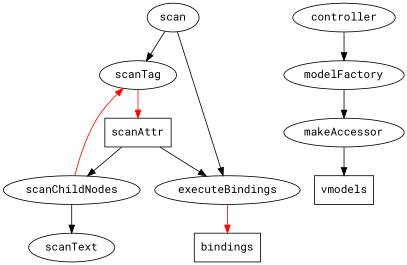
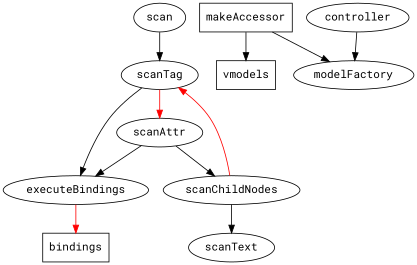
(199, 100) -> (106, 123)
(344, 100) -> (297, 45)
(138, 133) -> (160, 133)
(344, 133) -> (246, 18)
